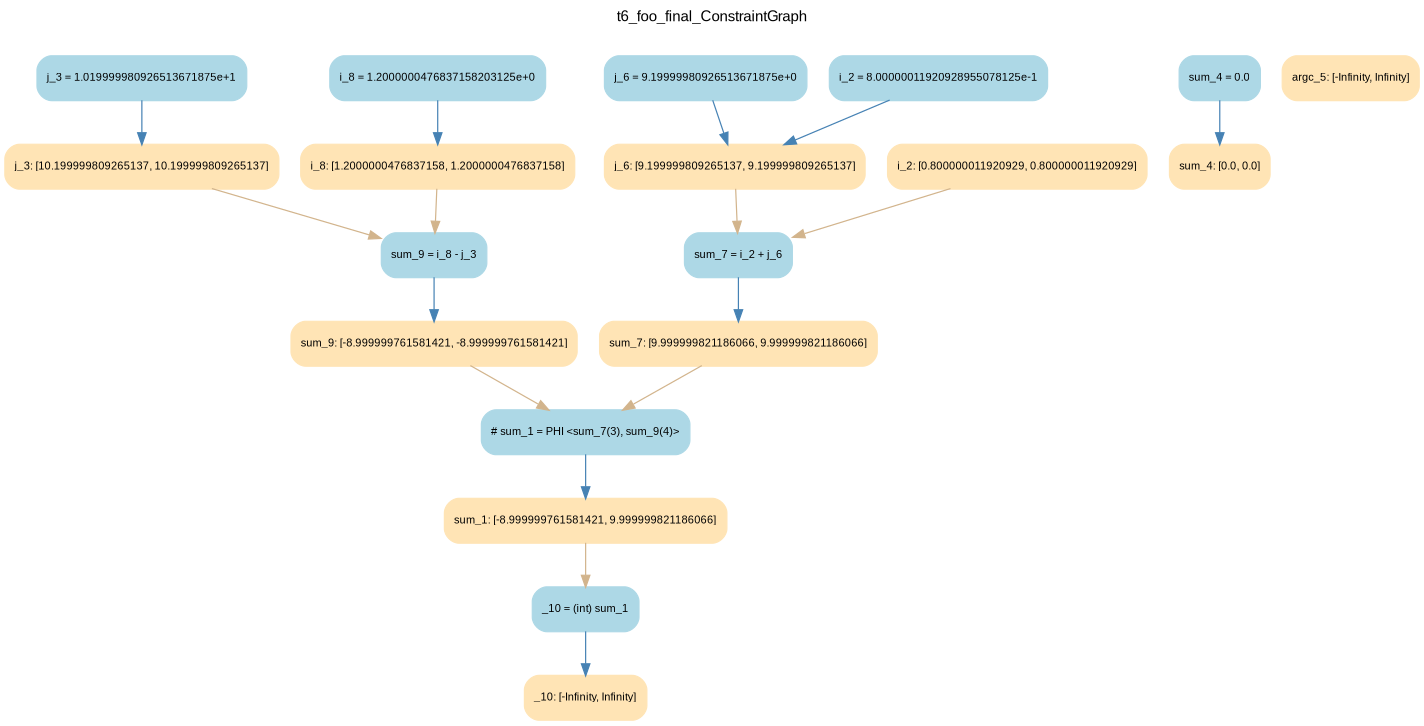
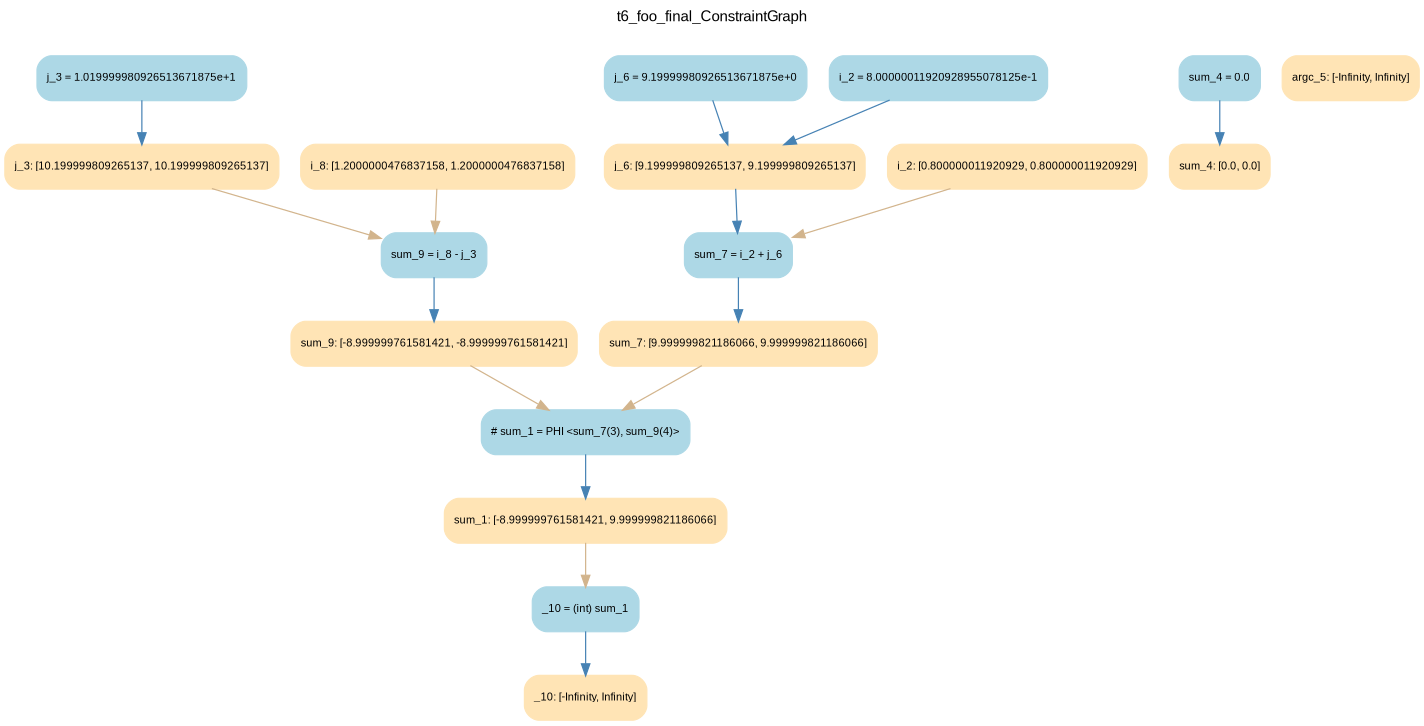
(438, 78) -> none
(736, 205) -> (736, 205)
